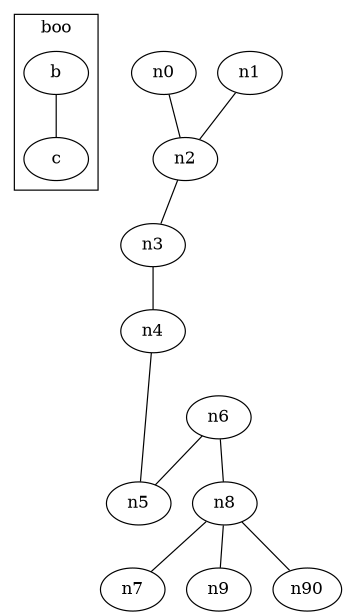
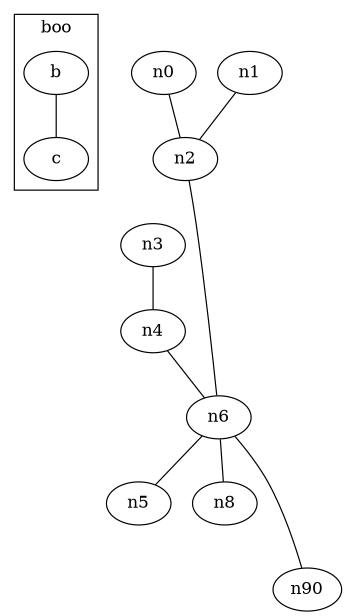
(169, 202) -> (205, 288)
(146, 417) -> (186, 374)
(266, 546) -> (276, 498)
(133, 590) -> none
(219, 590) -> none
